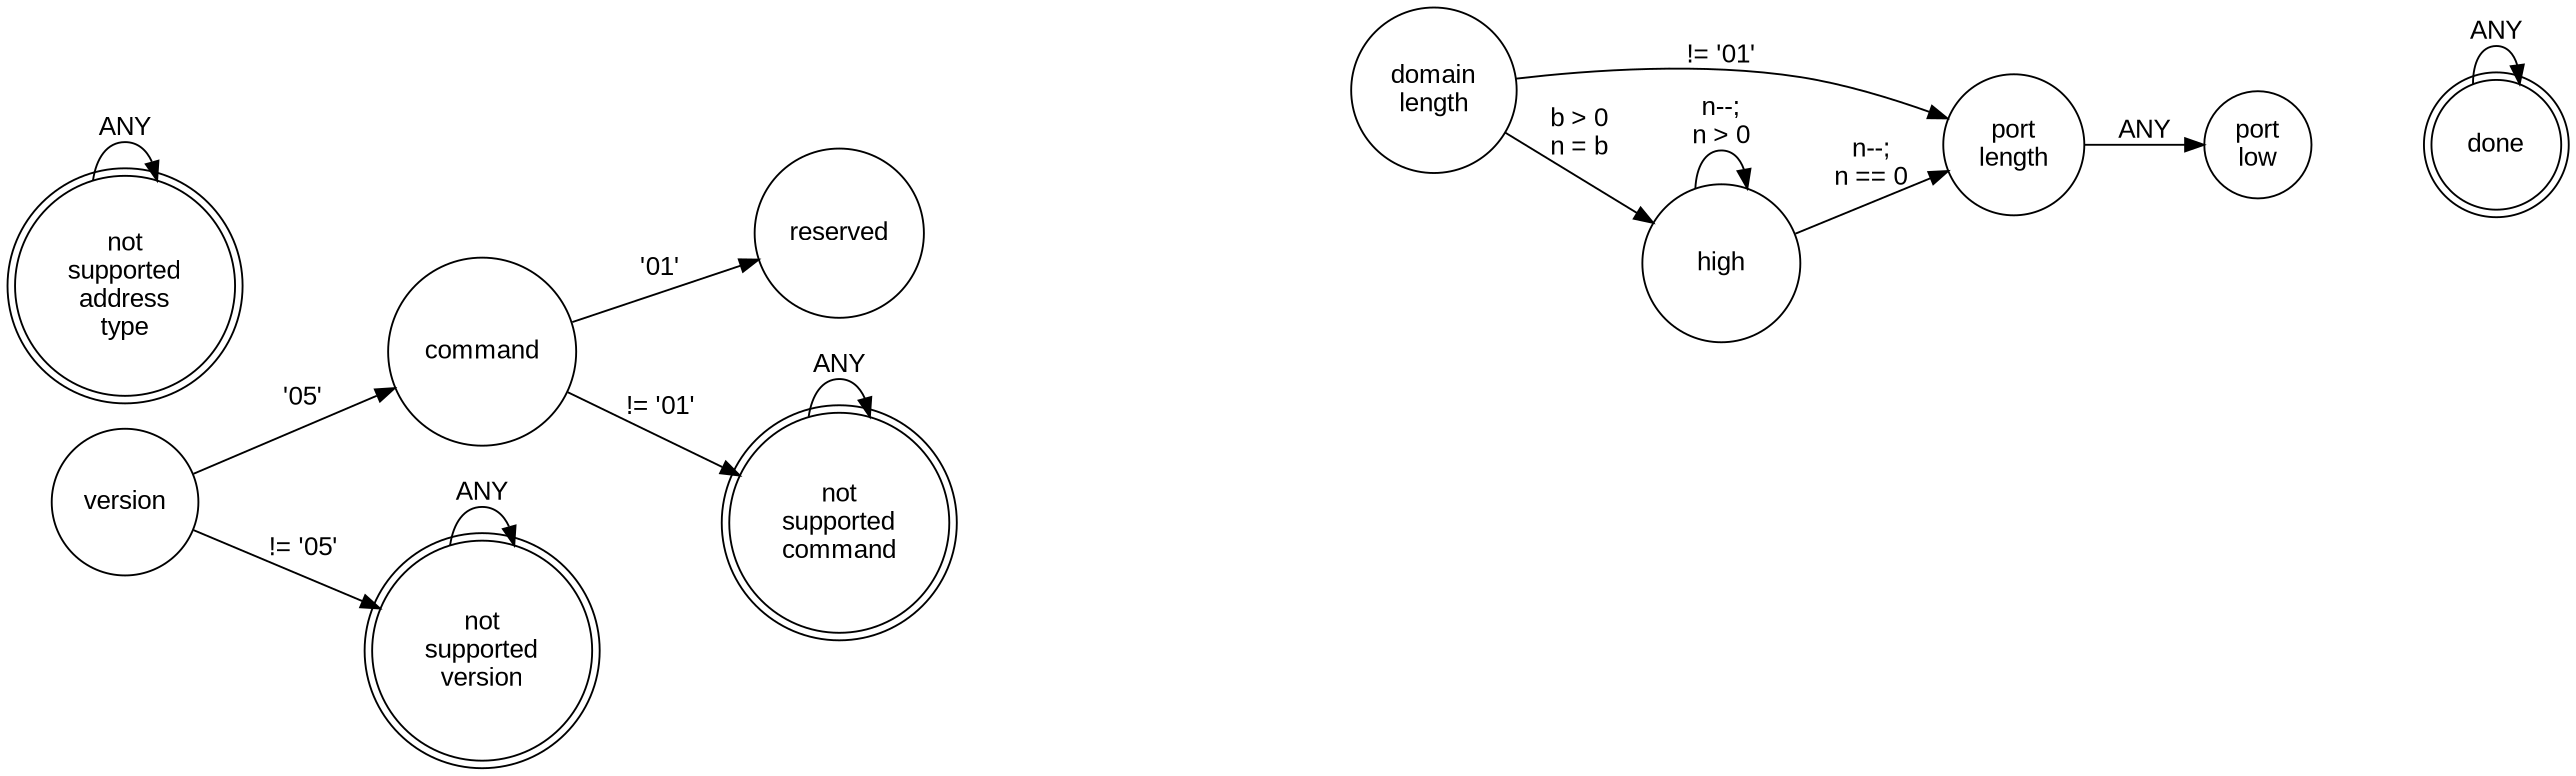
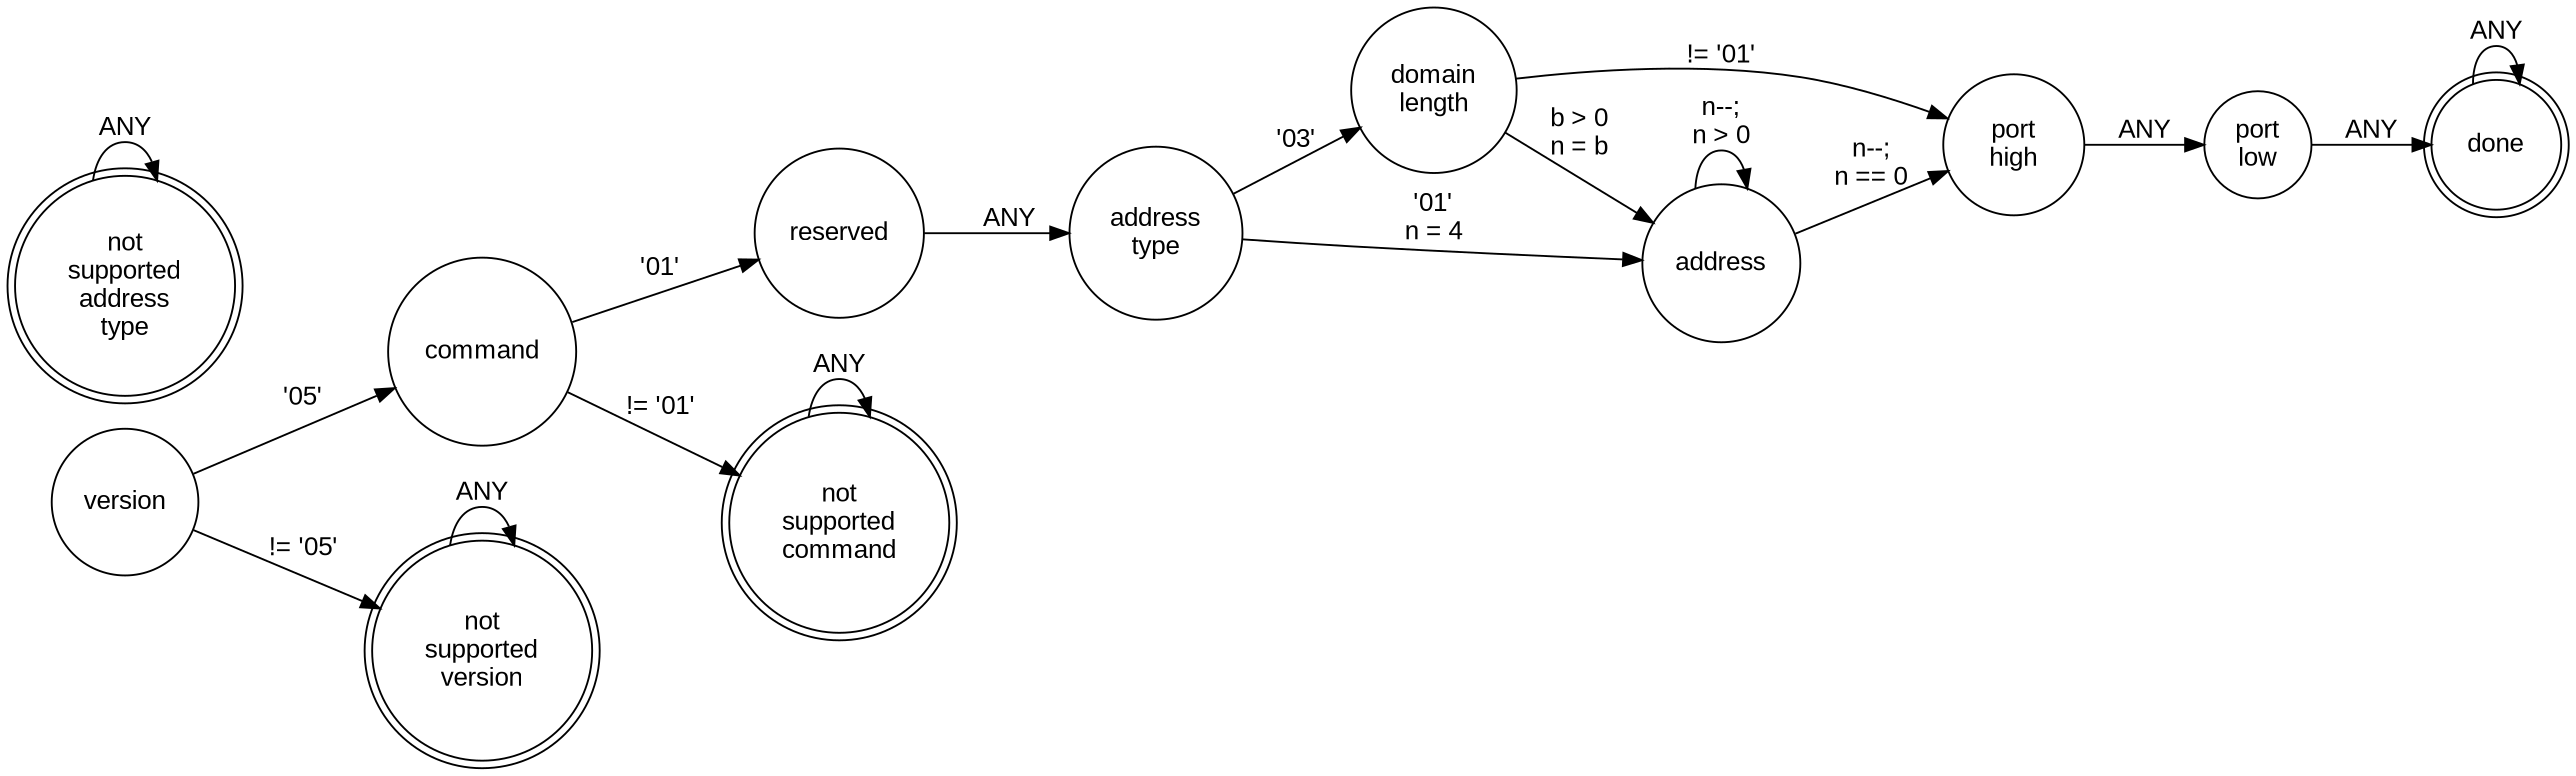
(2014, 145) -> (2014, 145)
none -> (2362, 145)
none -> (1156, 233)
(1721, 263) -> (1721, 263)
